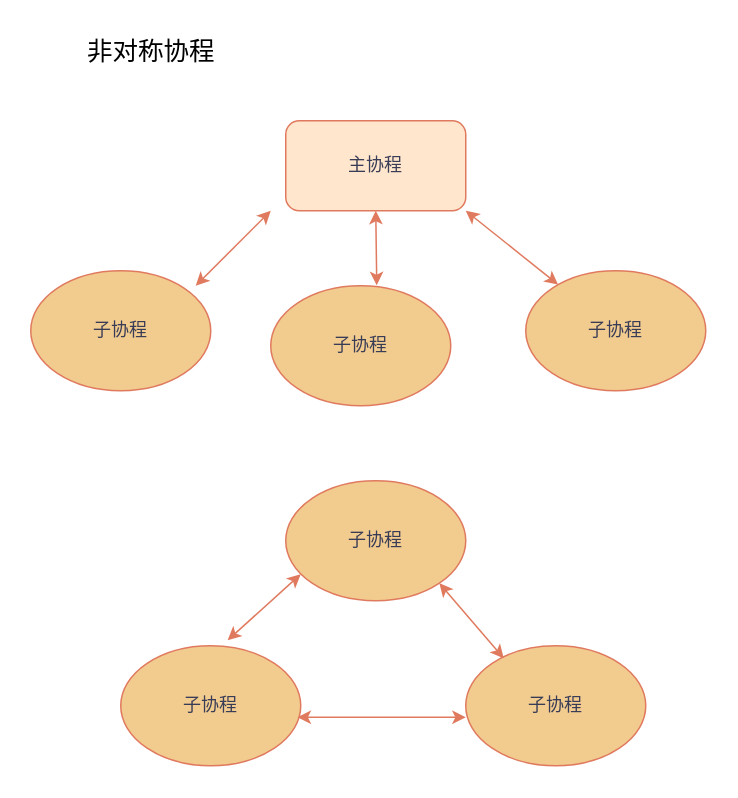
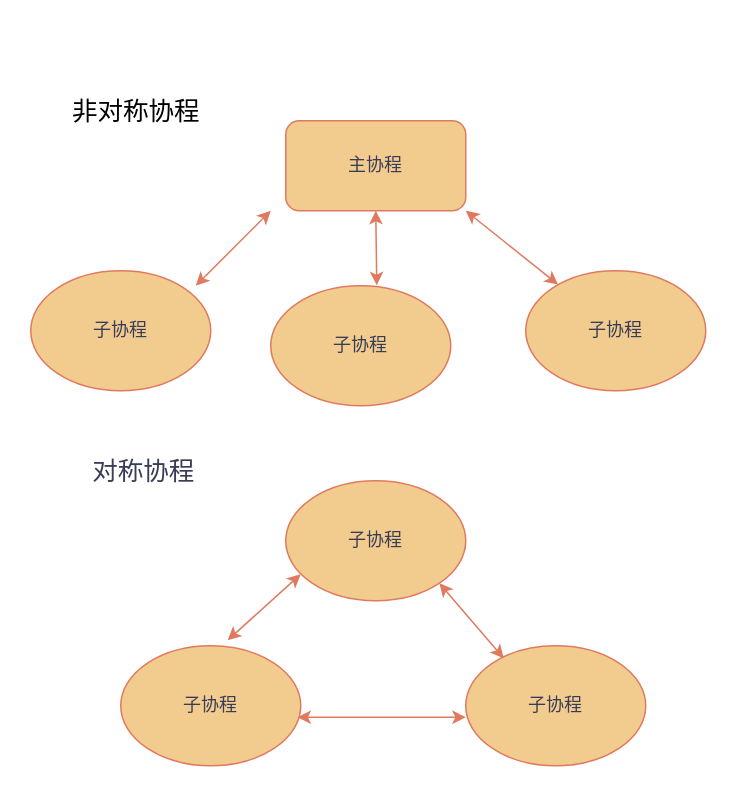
(151, 53) -> (136, 113)
(376, 166) -> (376, 166)
none -> (143, 473)
